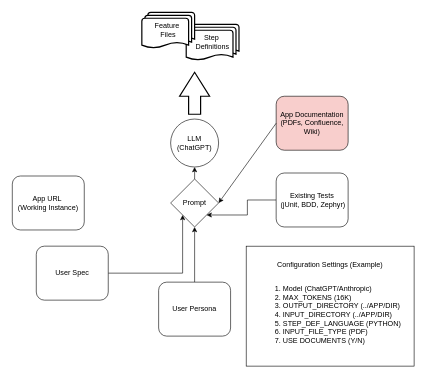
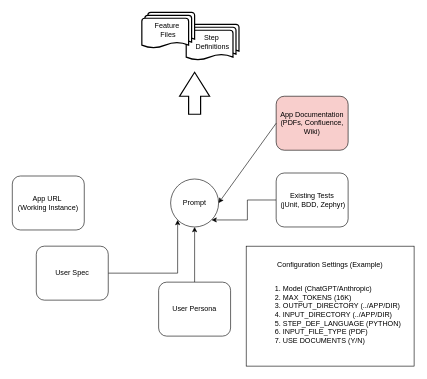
(195, 143) -> none
(195, 175) -> none
(195, 203) -> (195, 203)
